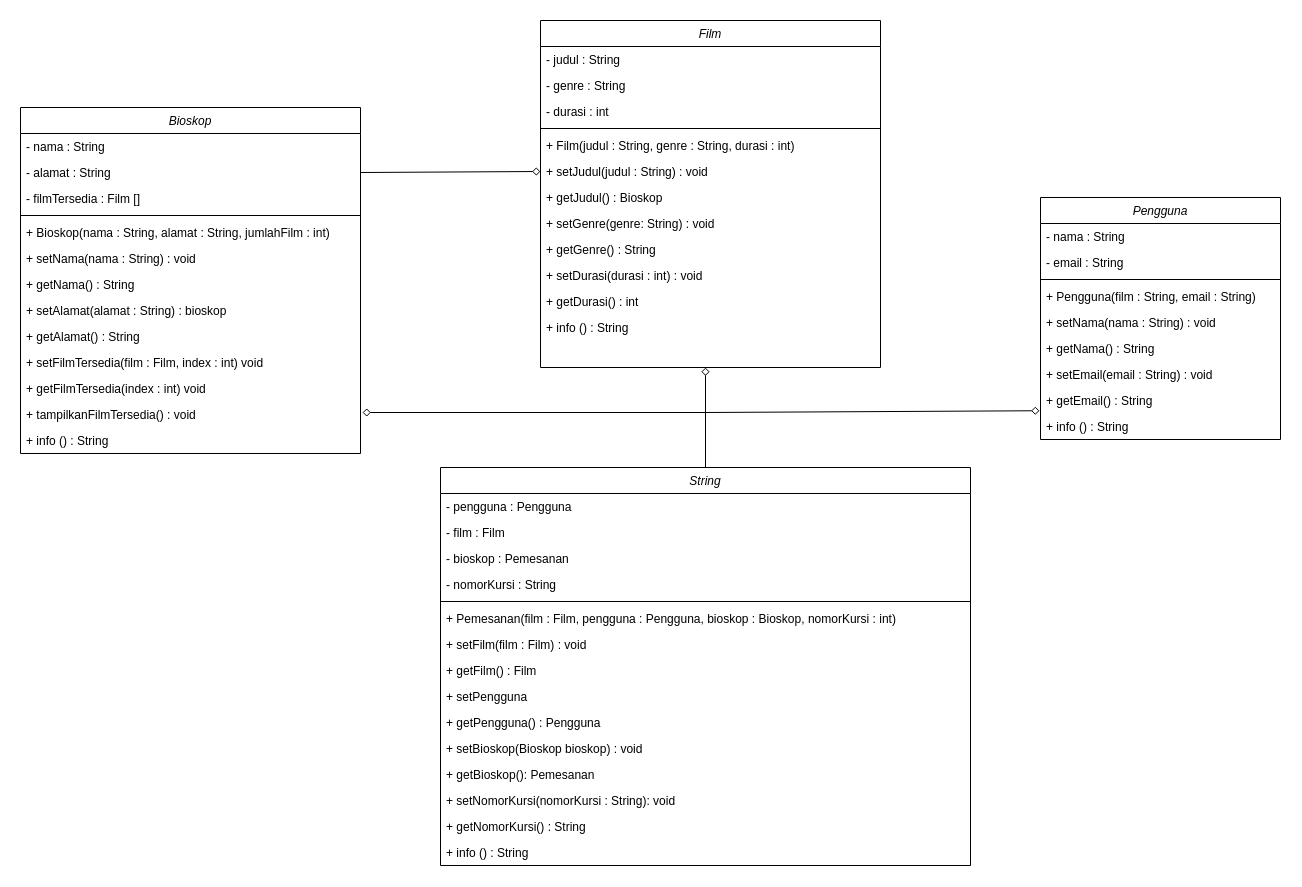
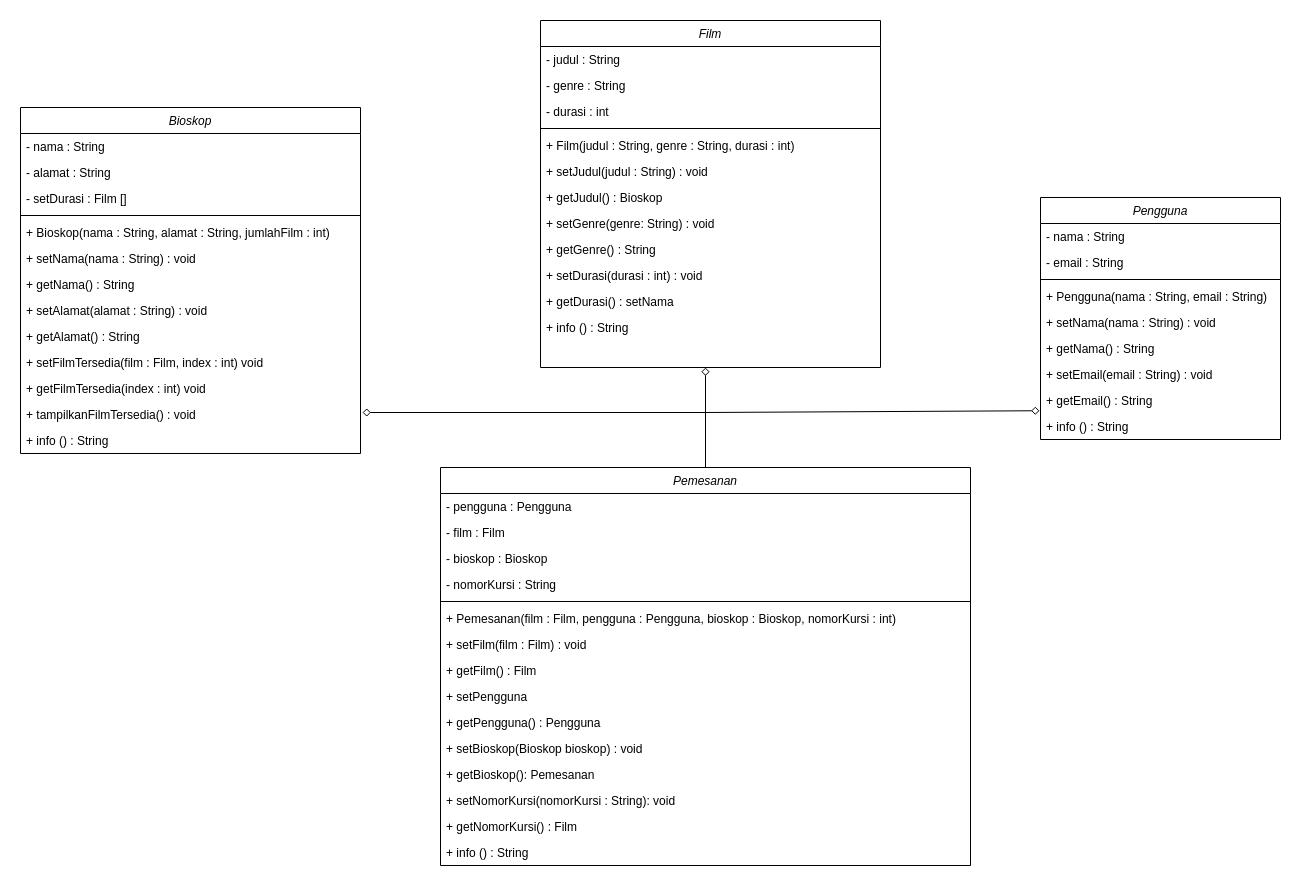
(447, 172) -> none
(91, 199) -> (84, 199)
(1160, 297) -> (1163, 297)
(600, 302) -> (615, 302)
(137, 311) -> (126, 311)
(705, 481) -> (705, 481)
(509, 559) -> (500, 559)
(524, 827) -> (516, 827)
